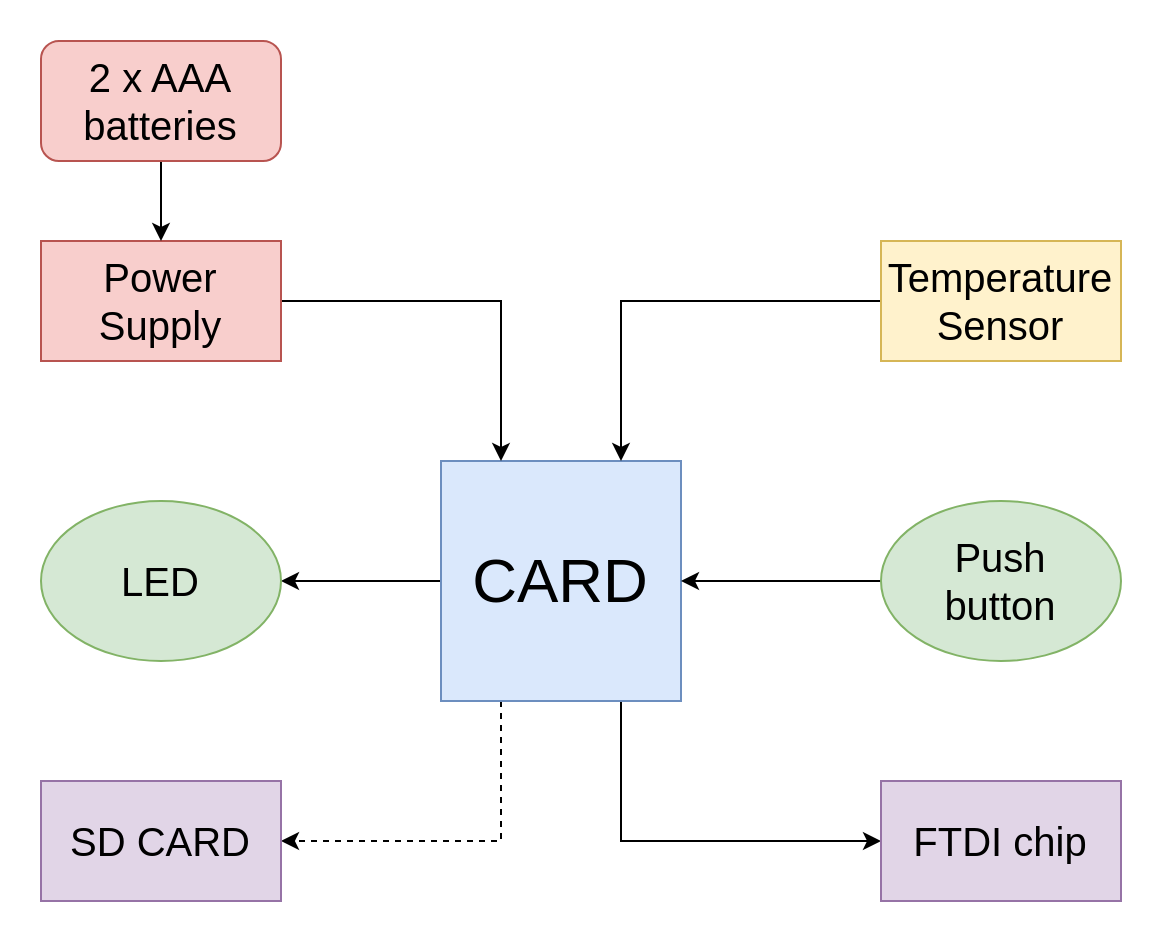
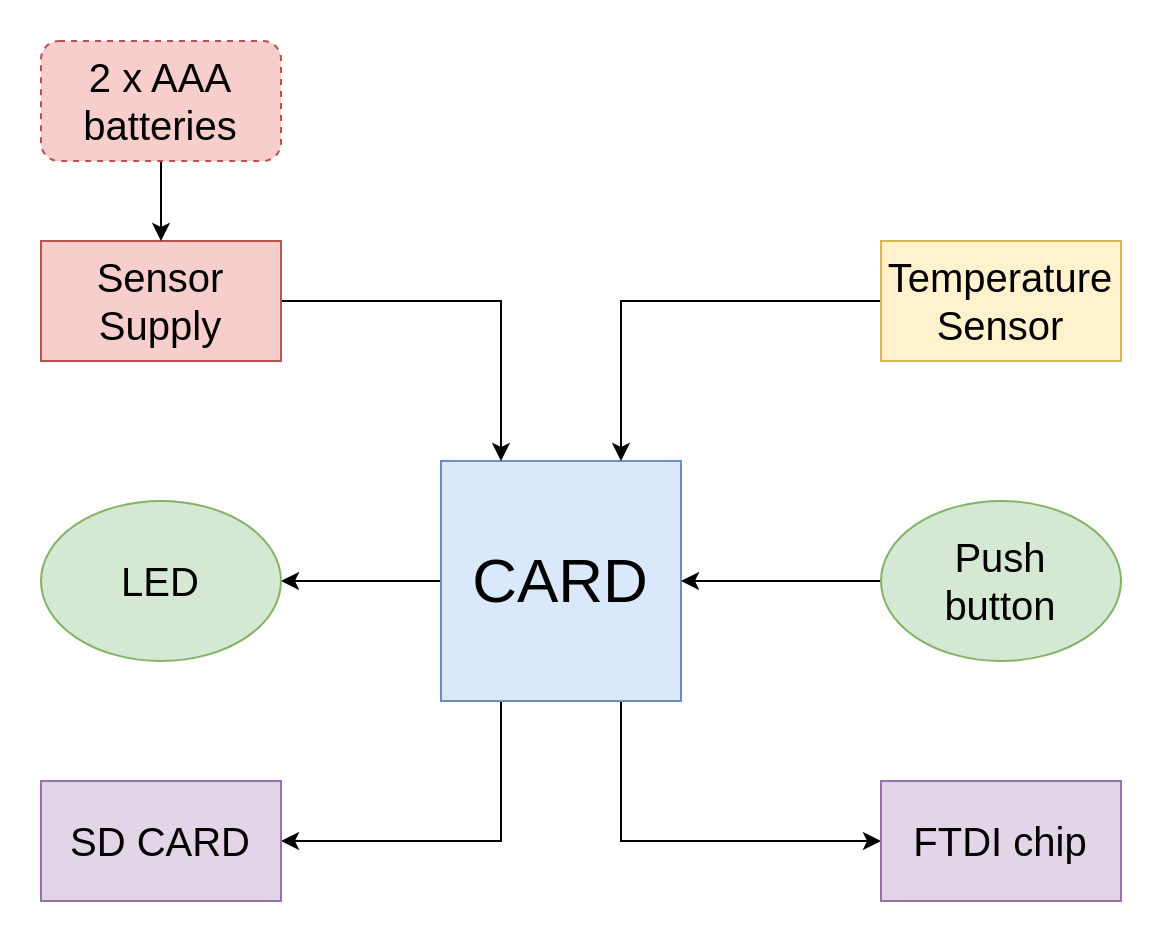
(161, 101) -> (161, 101)
(161, 301) -> (161, 301)
(466, 841) -> (466, 841)
